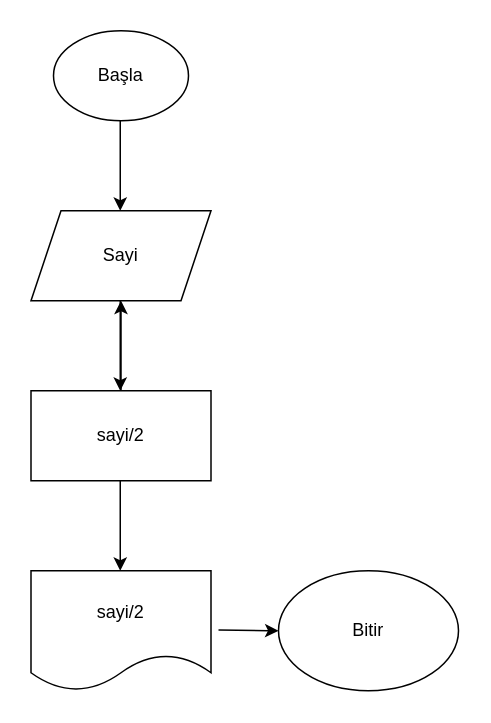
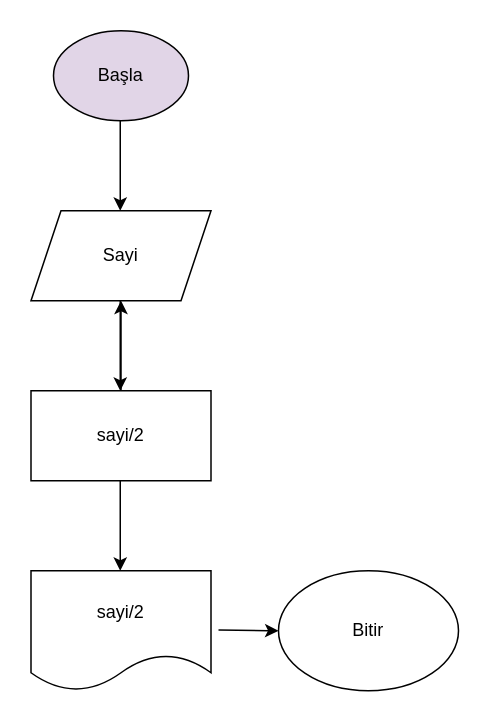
(121, 76) -> (121, 76)
